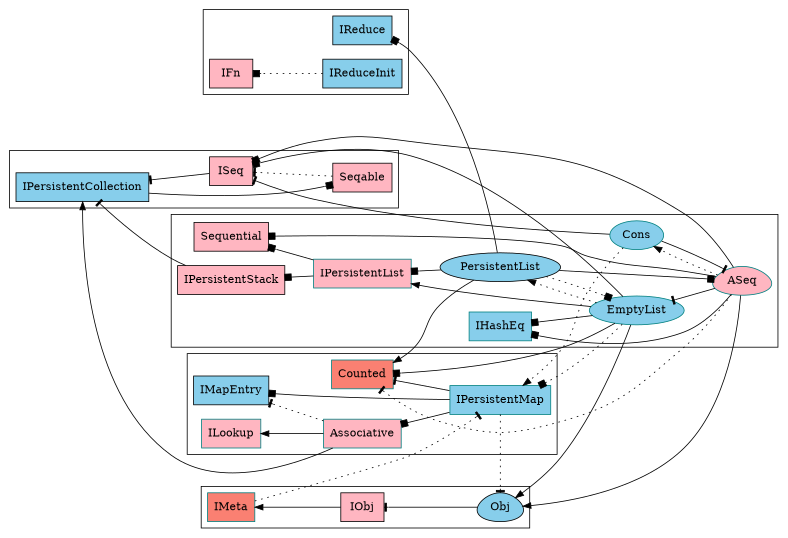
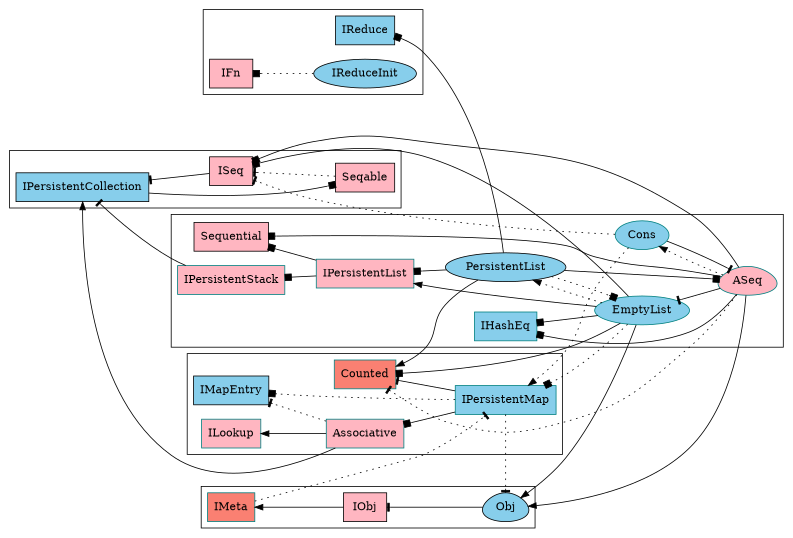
(362, 74) -> (365, 74)
(440, 220) -> (434, 219)
(231, 280) -> (231, 280)
(363, 398) -> (366, 398)
